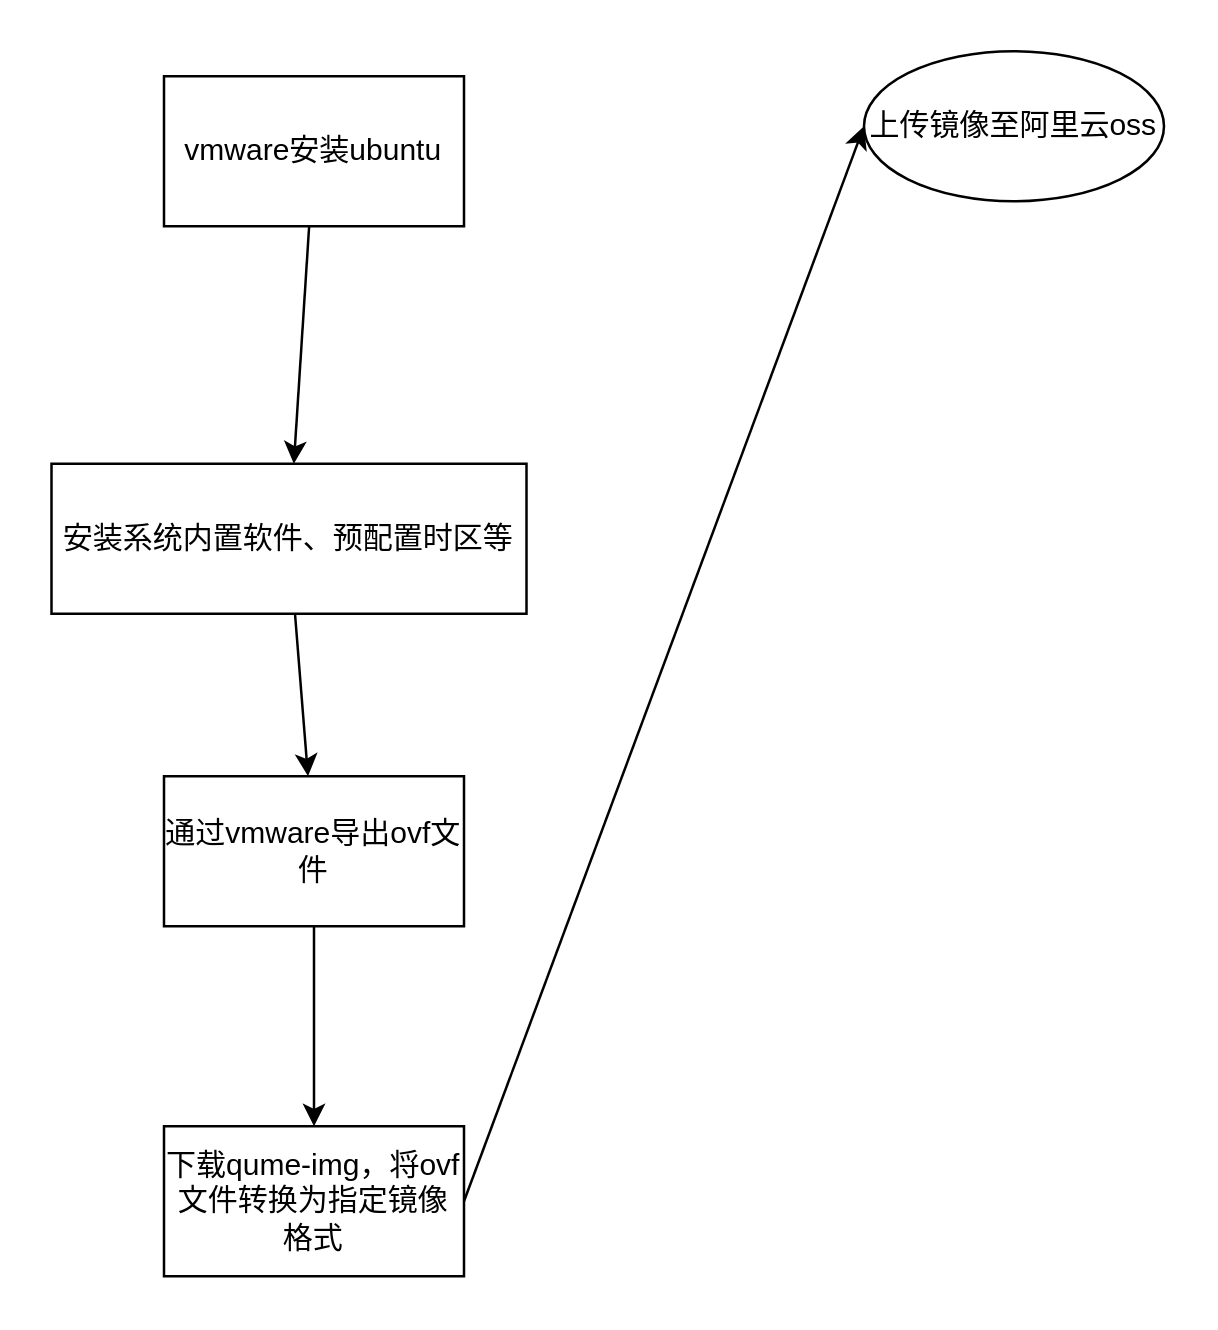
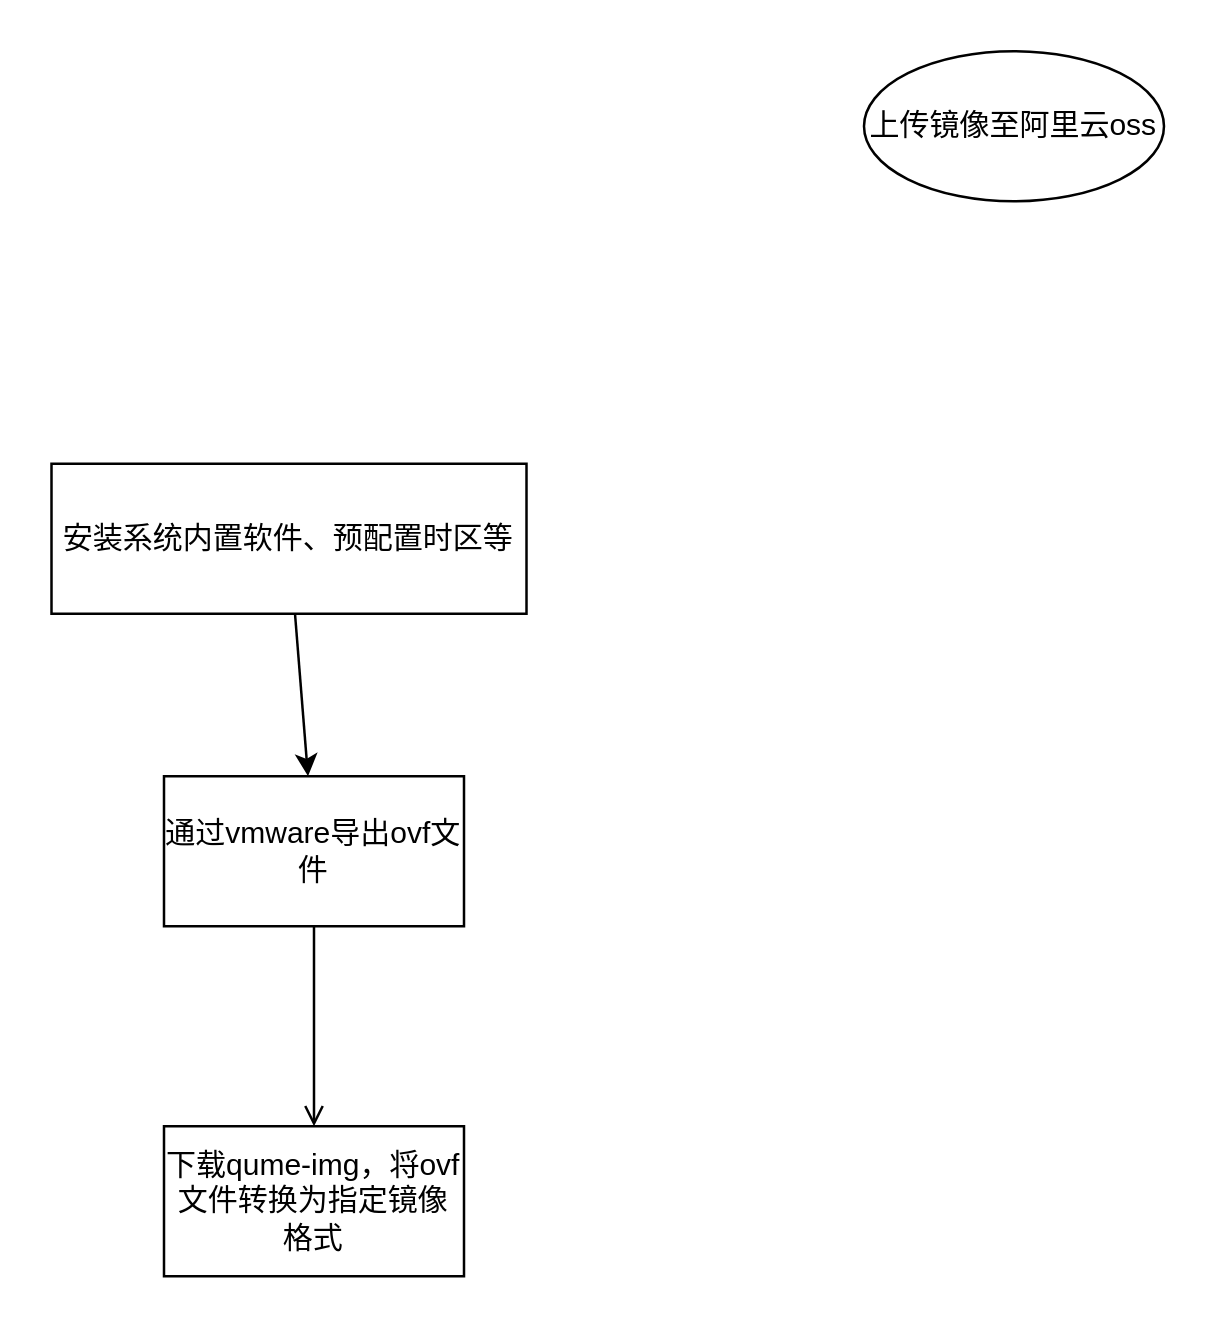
(314, 151) -> none
(302, 337) -> none
(661, 672) -> none
(314, 1108) -> (314, 1112)
